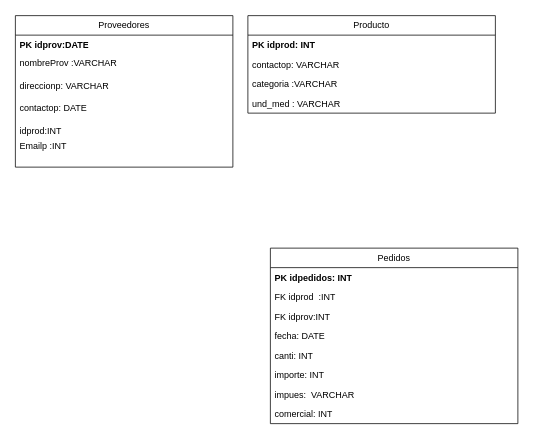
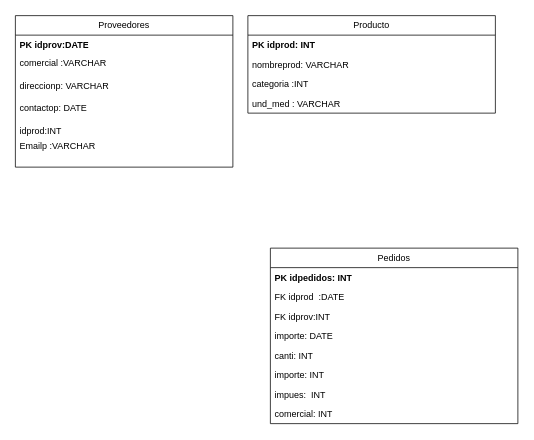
(65, 64) -> (61, 64)
(295, 65) -> (298, 65)
(294, 85) -> (284, 85)
(43, 146) -> (53, 146)
(308, 298) -> (311, 298)
(300, 337) -> (304, 337)
(312, 395) -> (302, 395)
